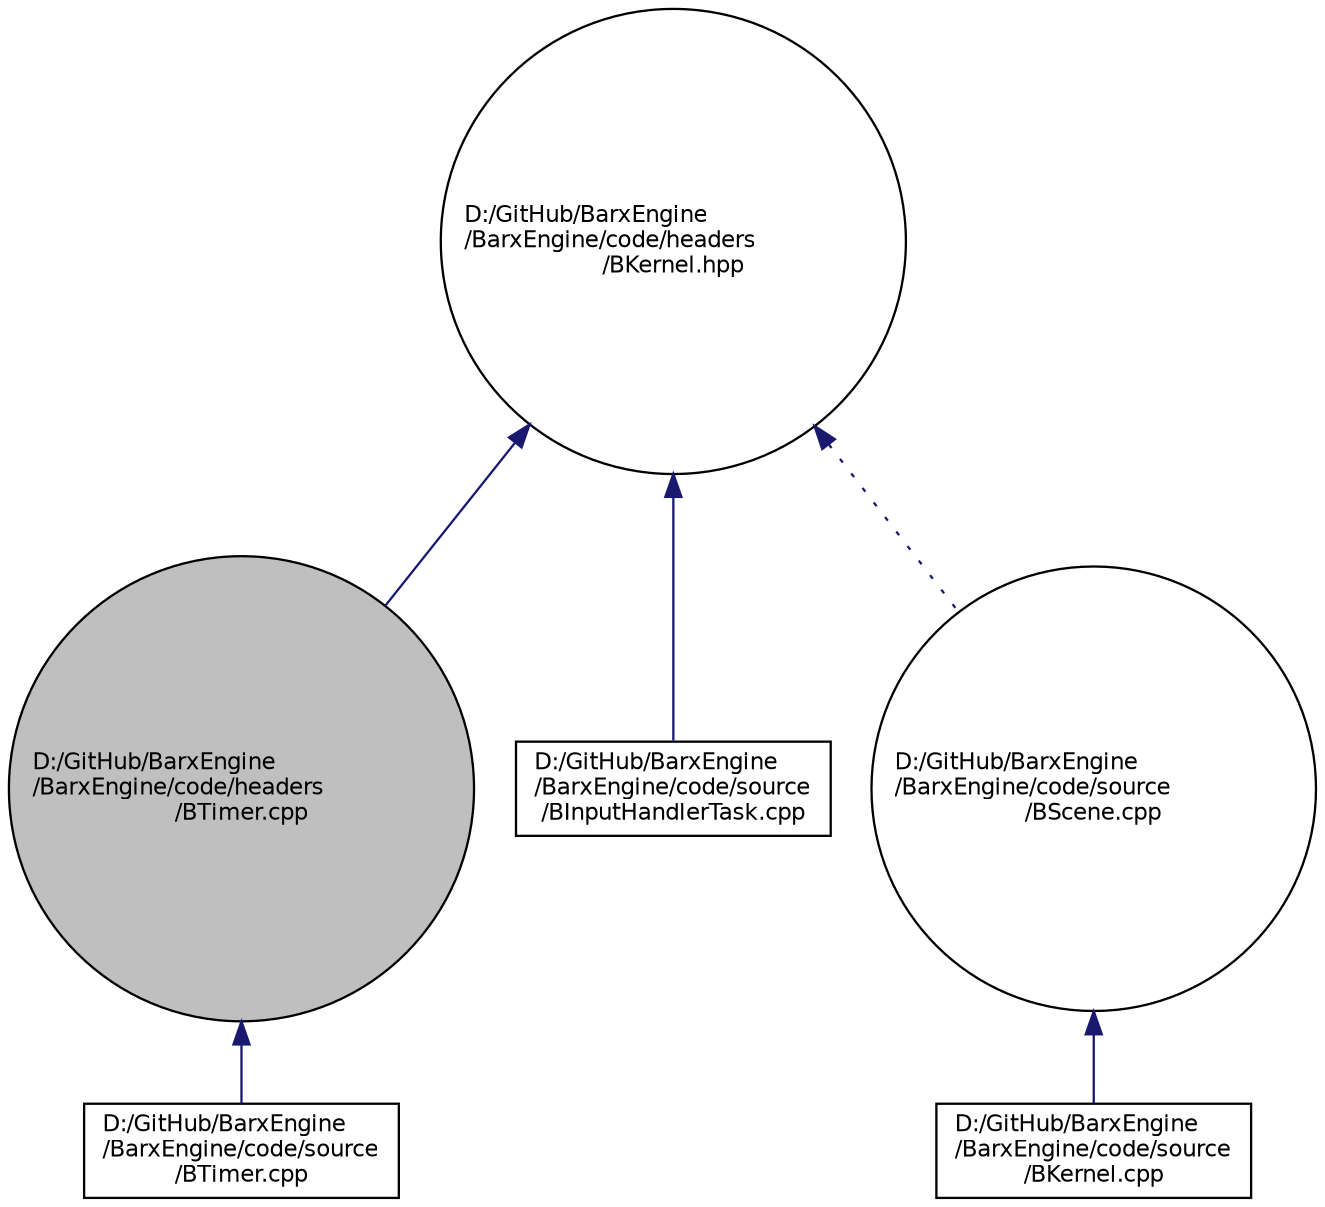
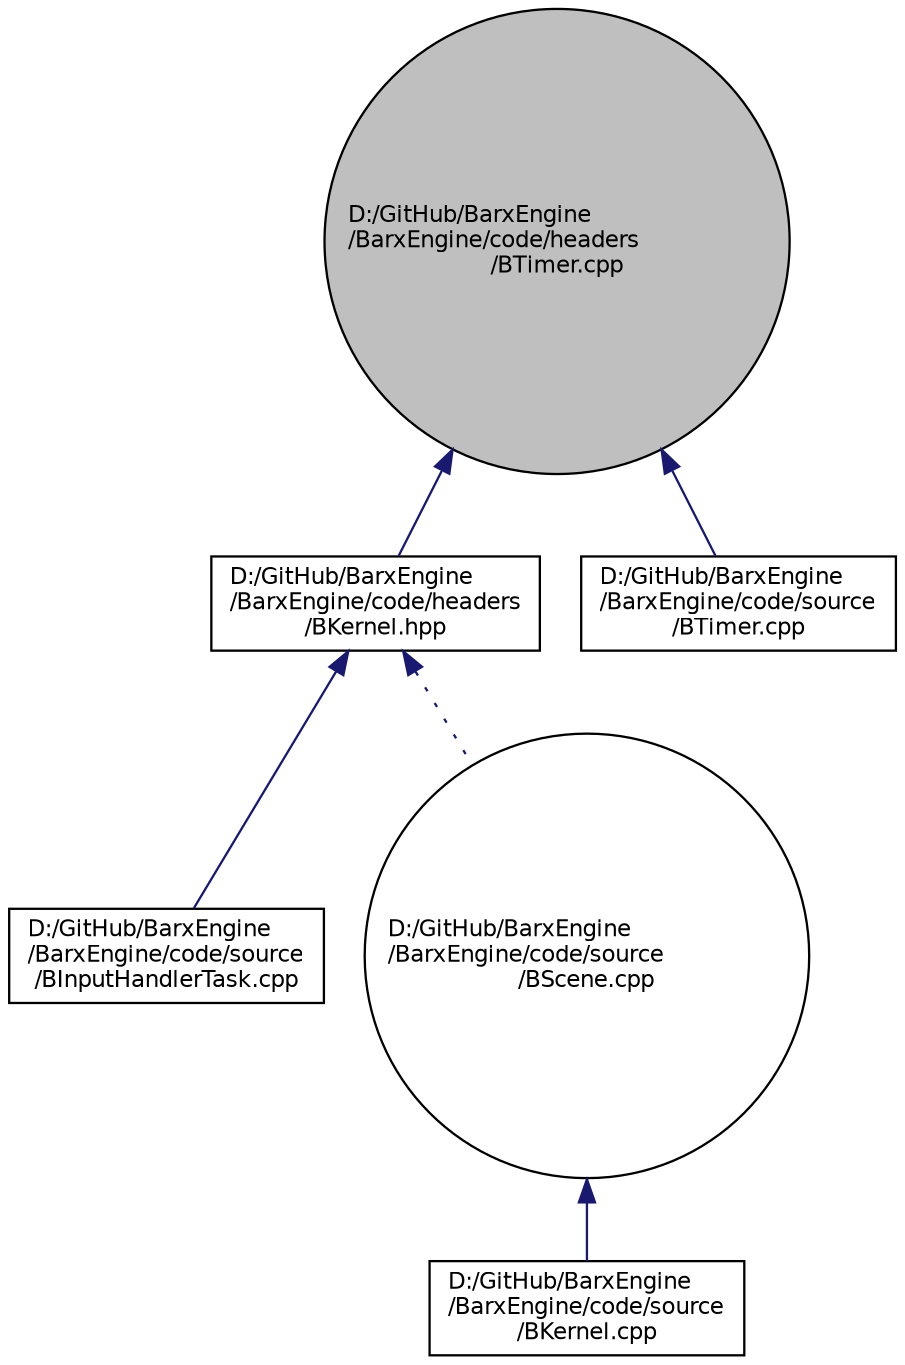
(673, 241) -> (376, 604)
(450, 524) -> (420, 513)
